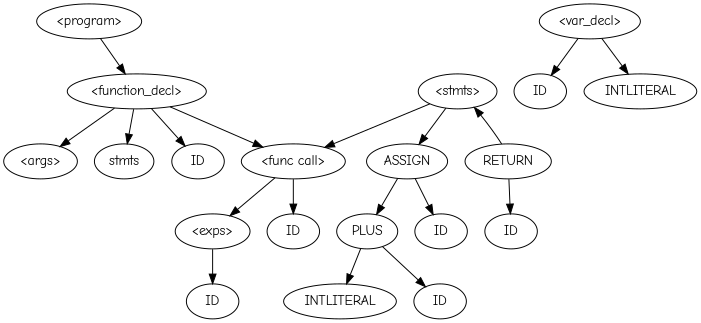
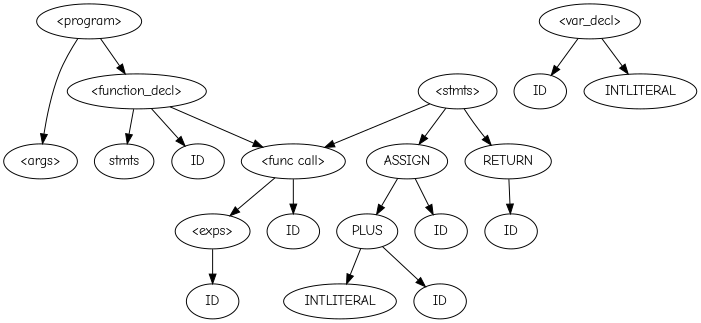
(91, 124) -> (55, 84)
(492, 129) -> (474, 123)
